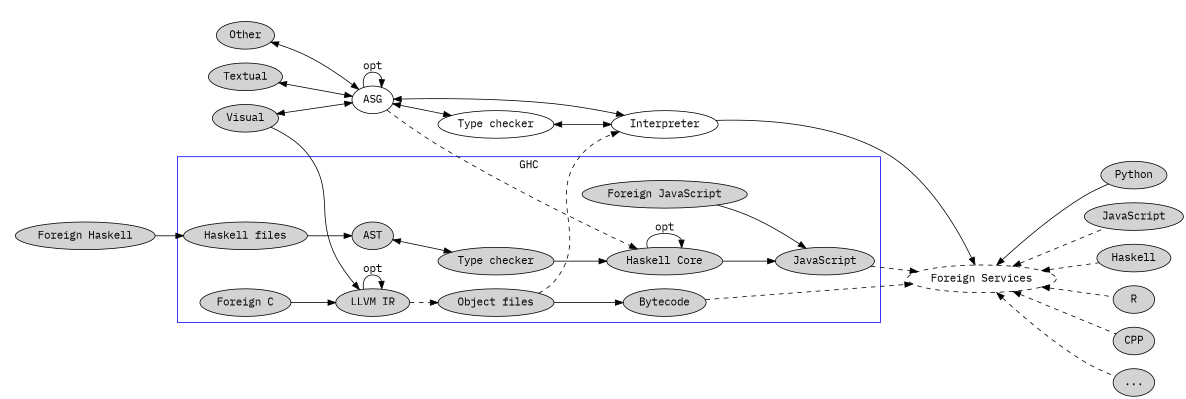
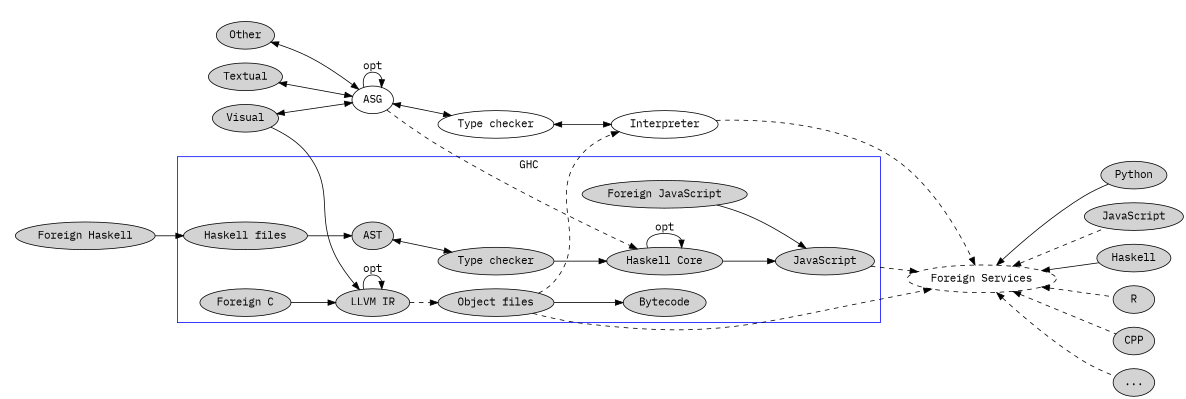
(509, 100) -> none
(869, 145) -> (869, 145)
(1074, 266) -> (1074, 266)
(805, 292) -> (788, 318)
